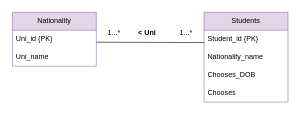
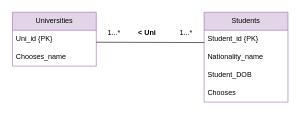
(54, 21) -> (54, 21)
(31, 57) -> (40, 57)
(230, 75) -> (230, 75)
